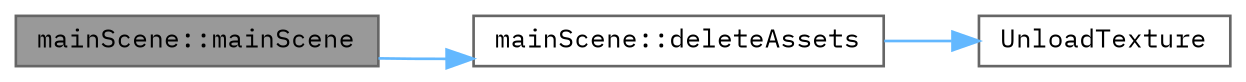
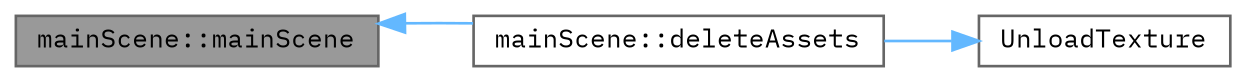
(412, 59) -> (439, 23)
